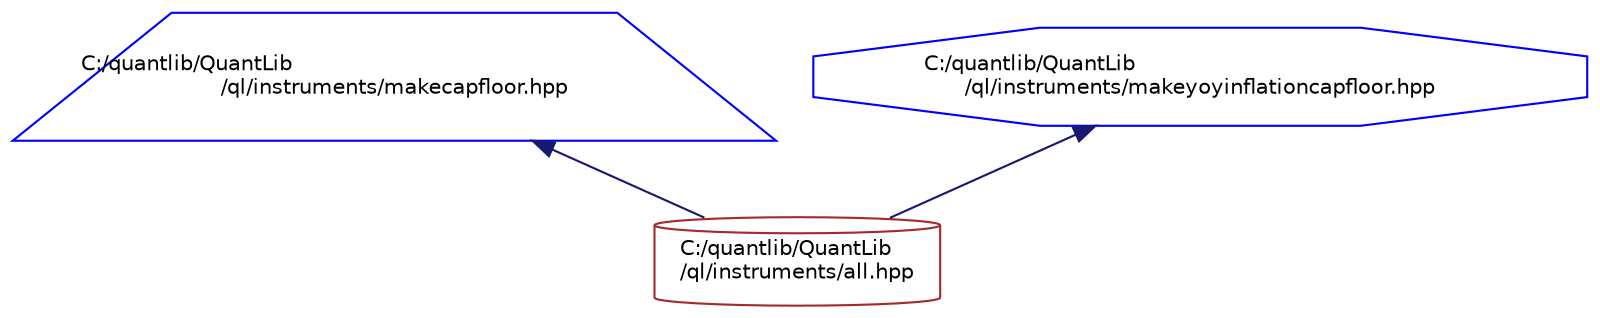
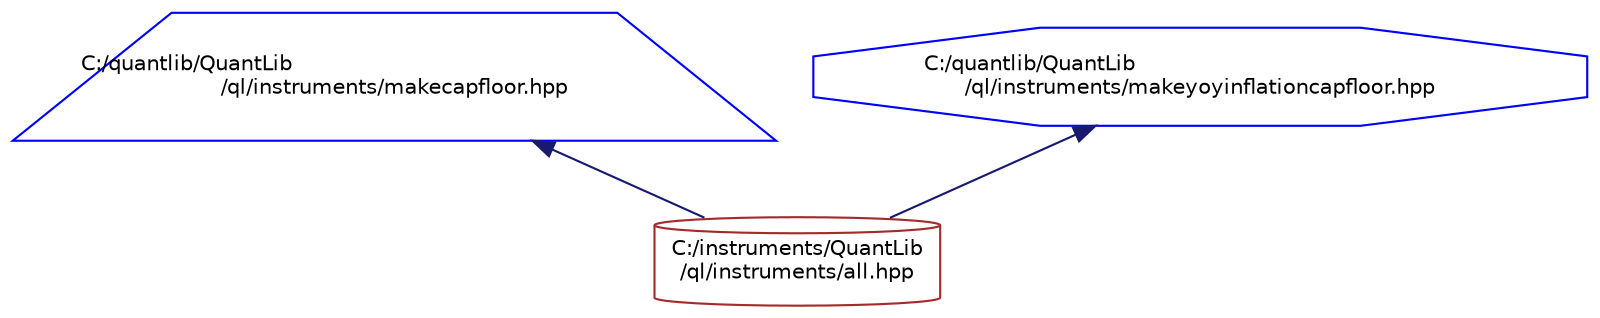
(797, 261) -> (797, 261)
